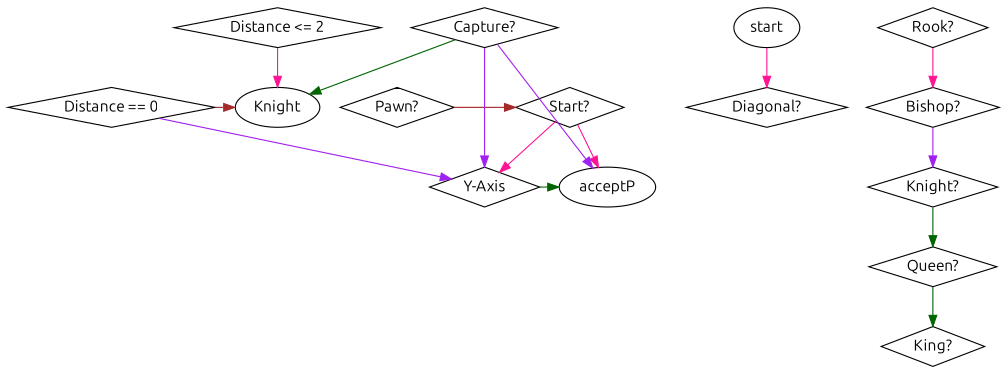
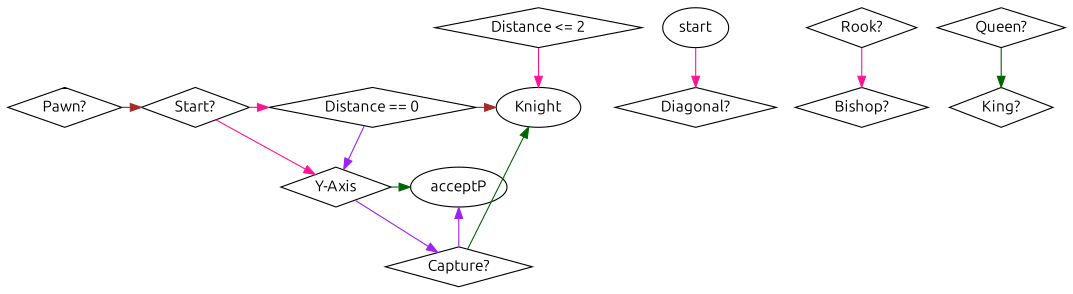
(485, 99) -> (392, 223)
(586, 141) -> (253, 107)
(933, 187) -> none
